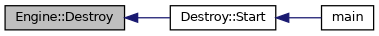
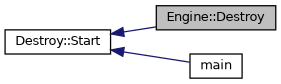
(154, 18) -> (140, 29)
